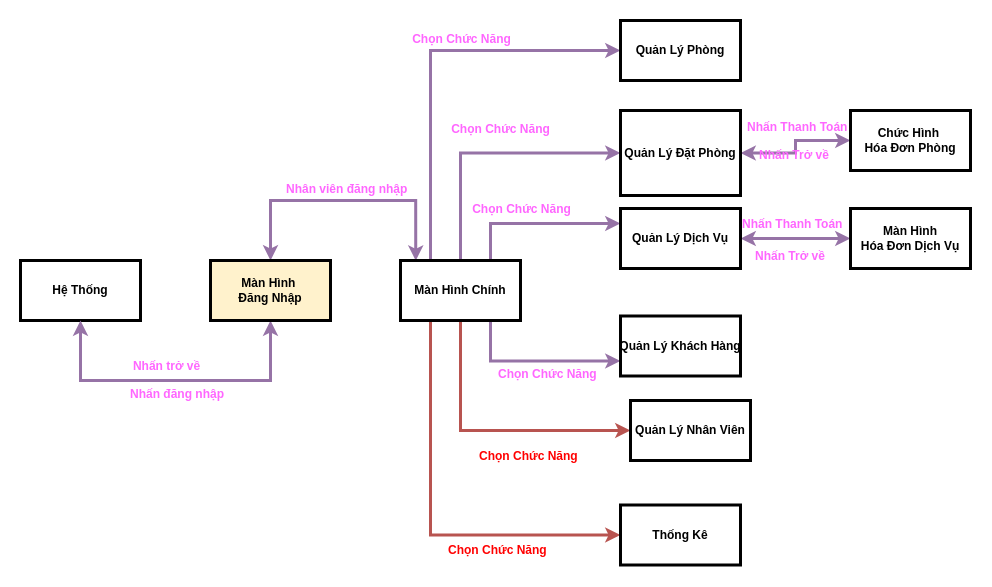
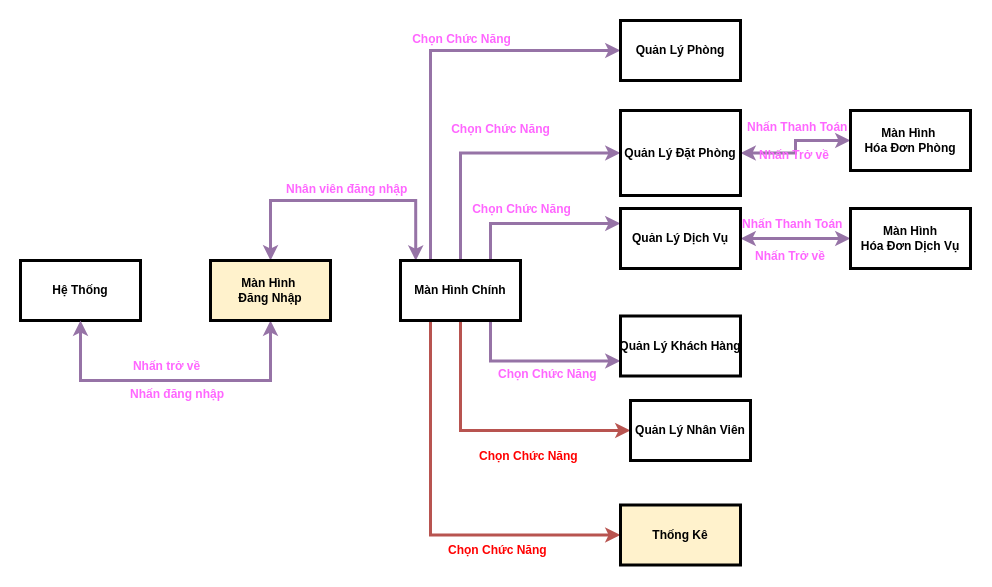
(911, 141) -> (911, 141)
(681, 535) -> (681, 535)
